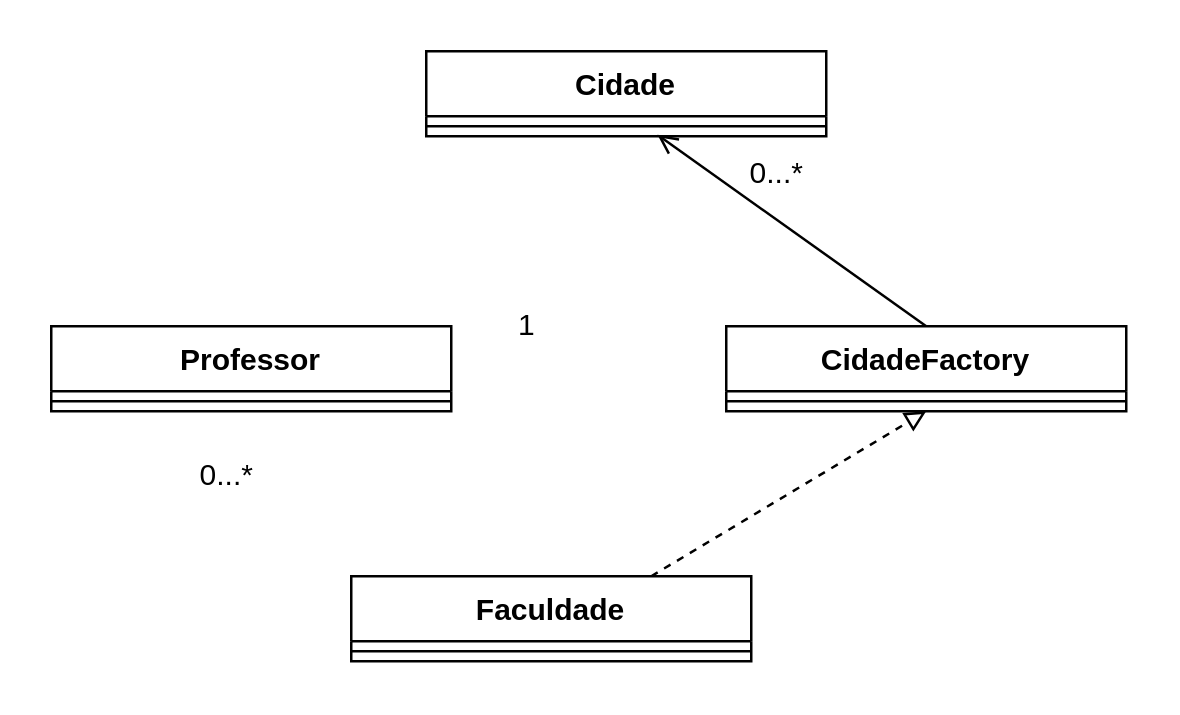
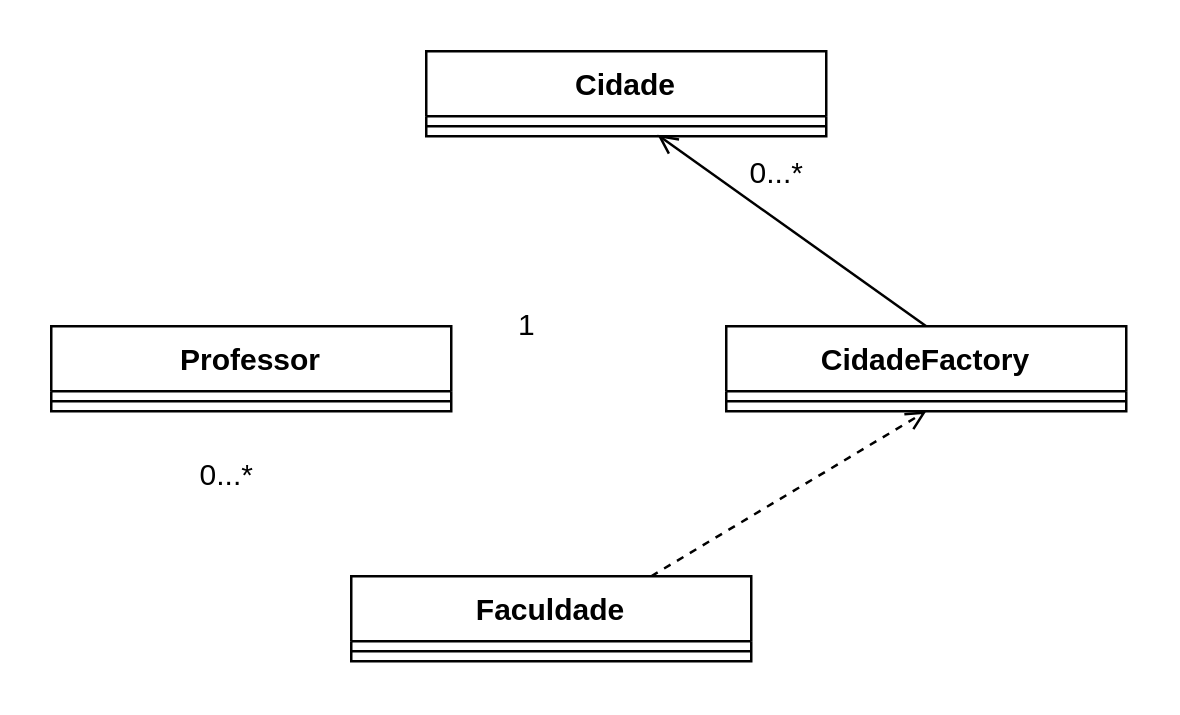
(907, 423) -> (911, 420)
